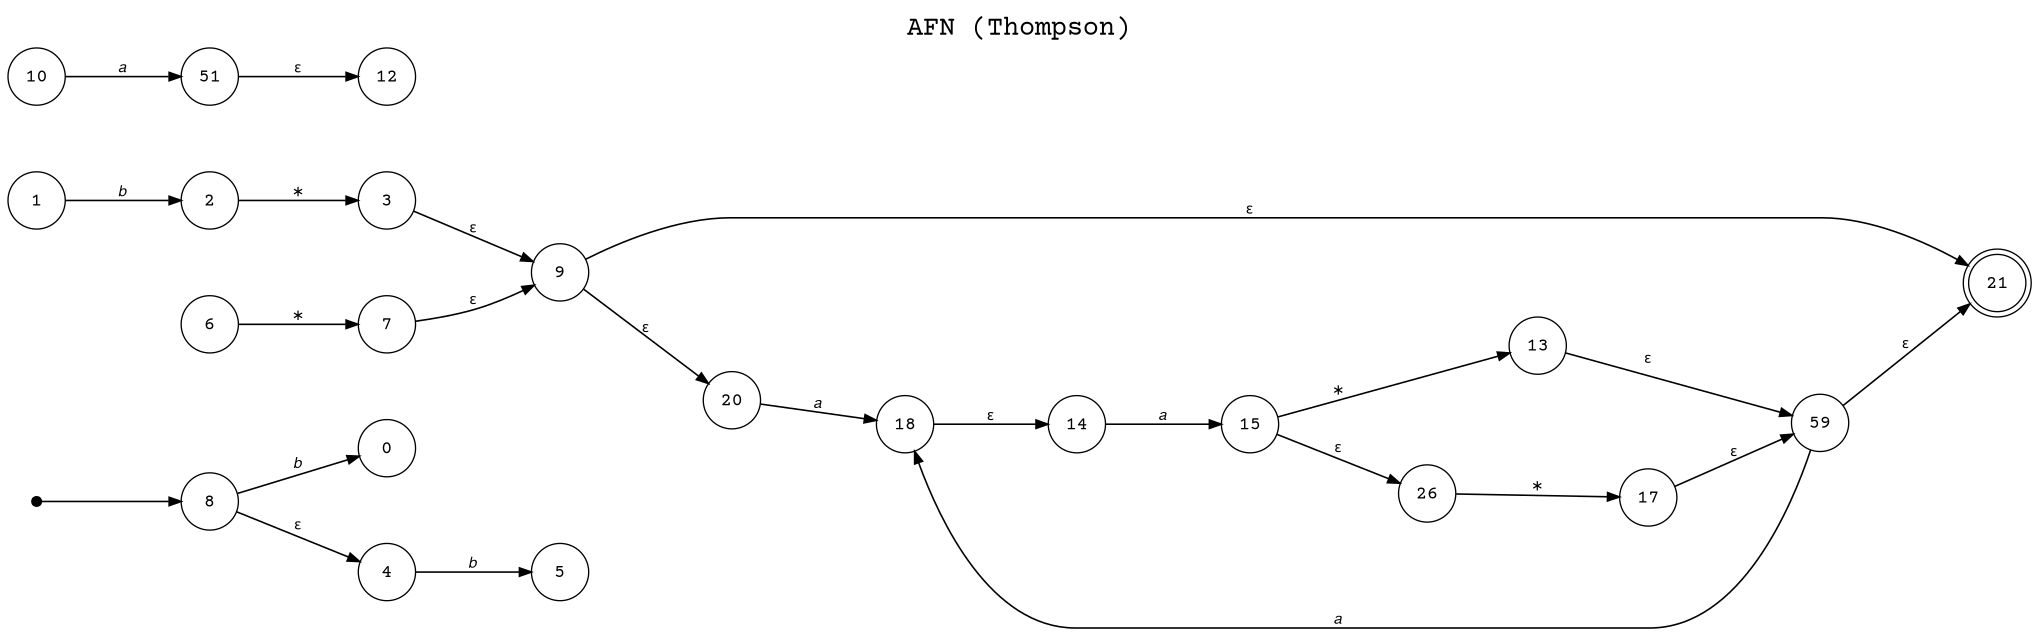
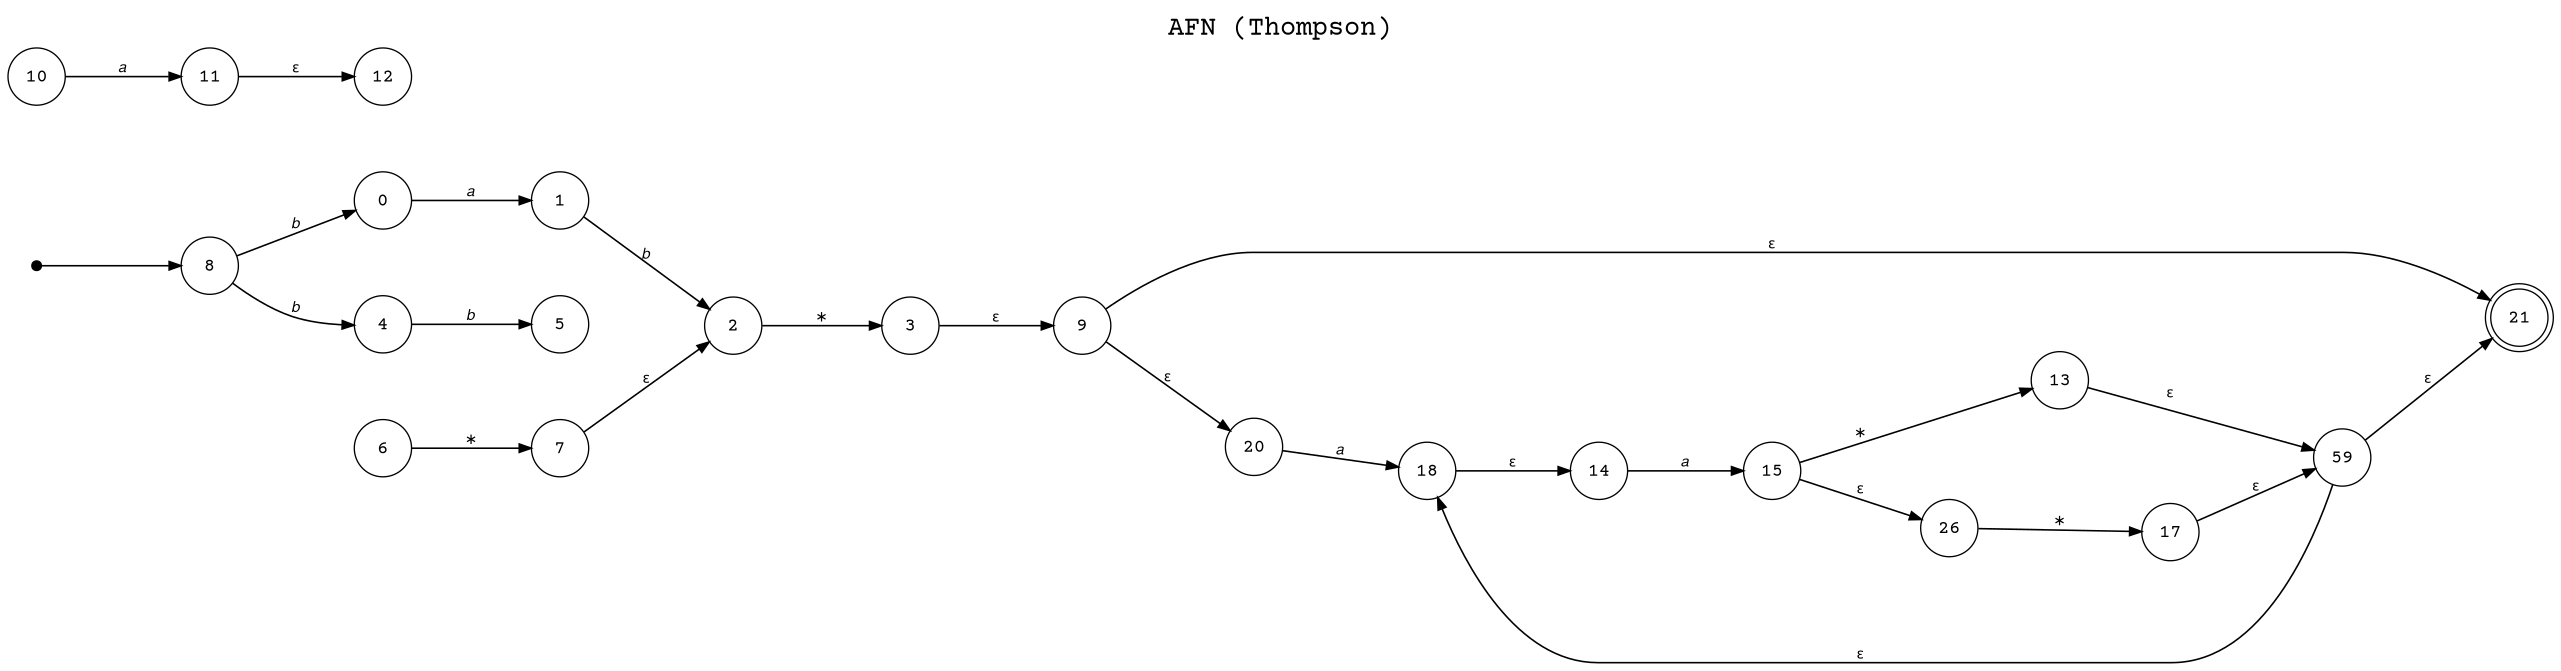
(210, 77) -> (210, 77)
none -> (465, 200)
(471, 310) -> (642, 391)
(298, 525) -> (296, 308)
(1339, 620) -> (1861, 655)
